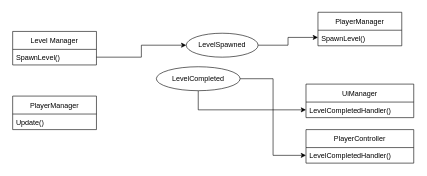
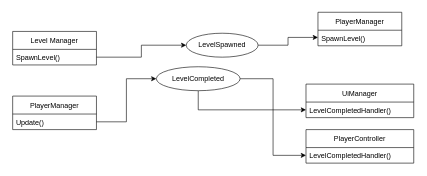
none -> (126, 101)
